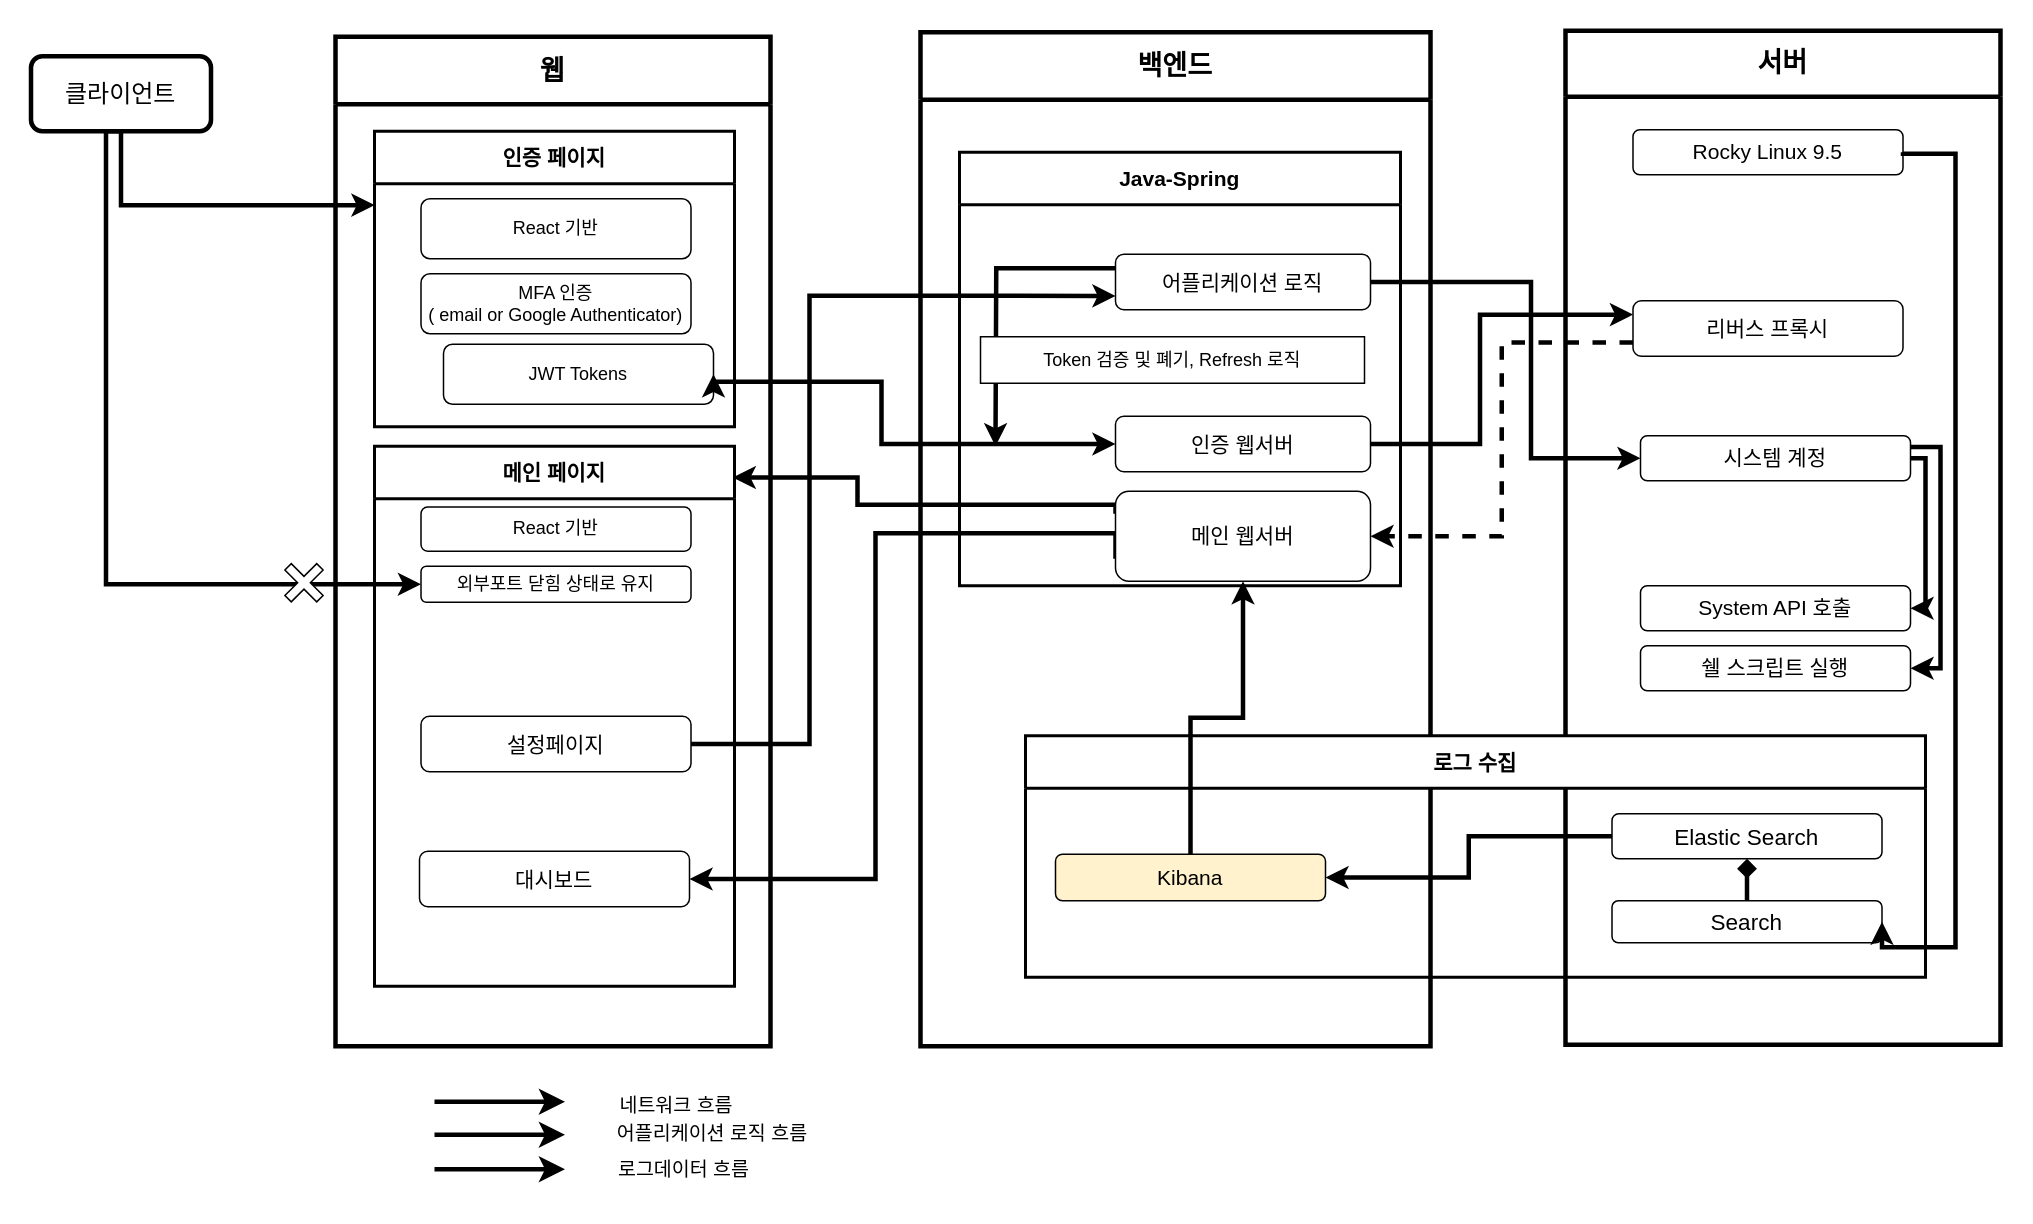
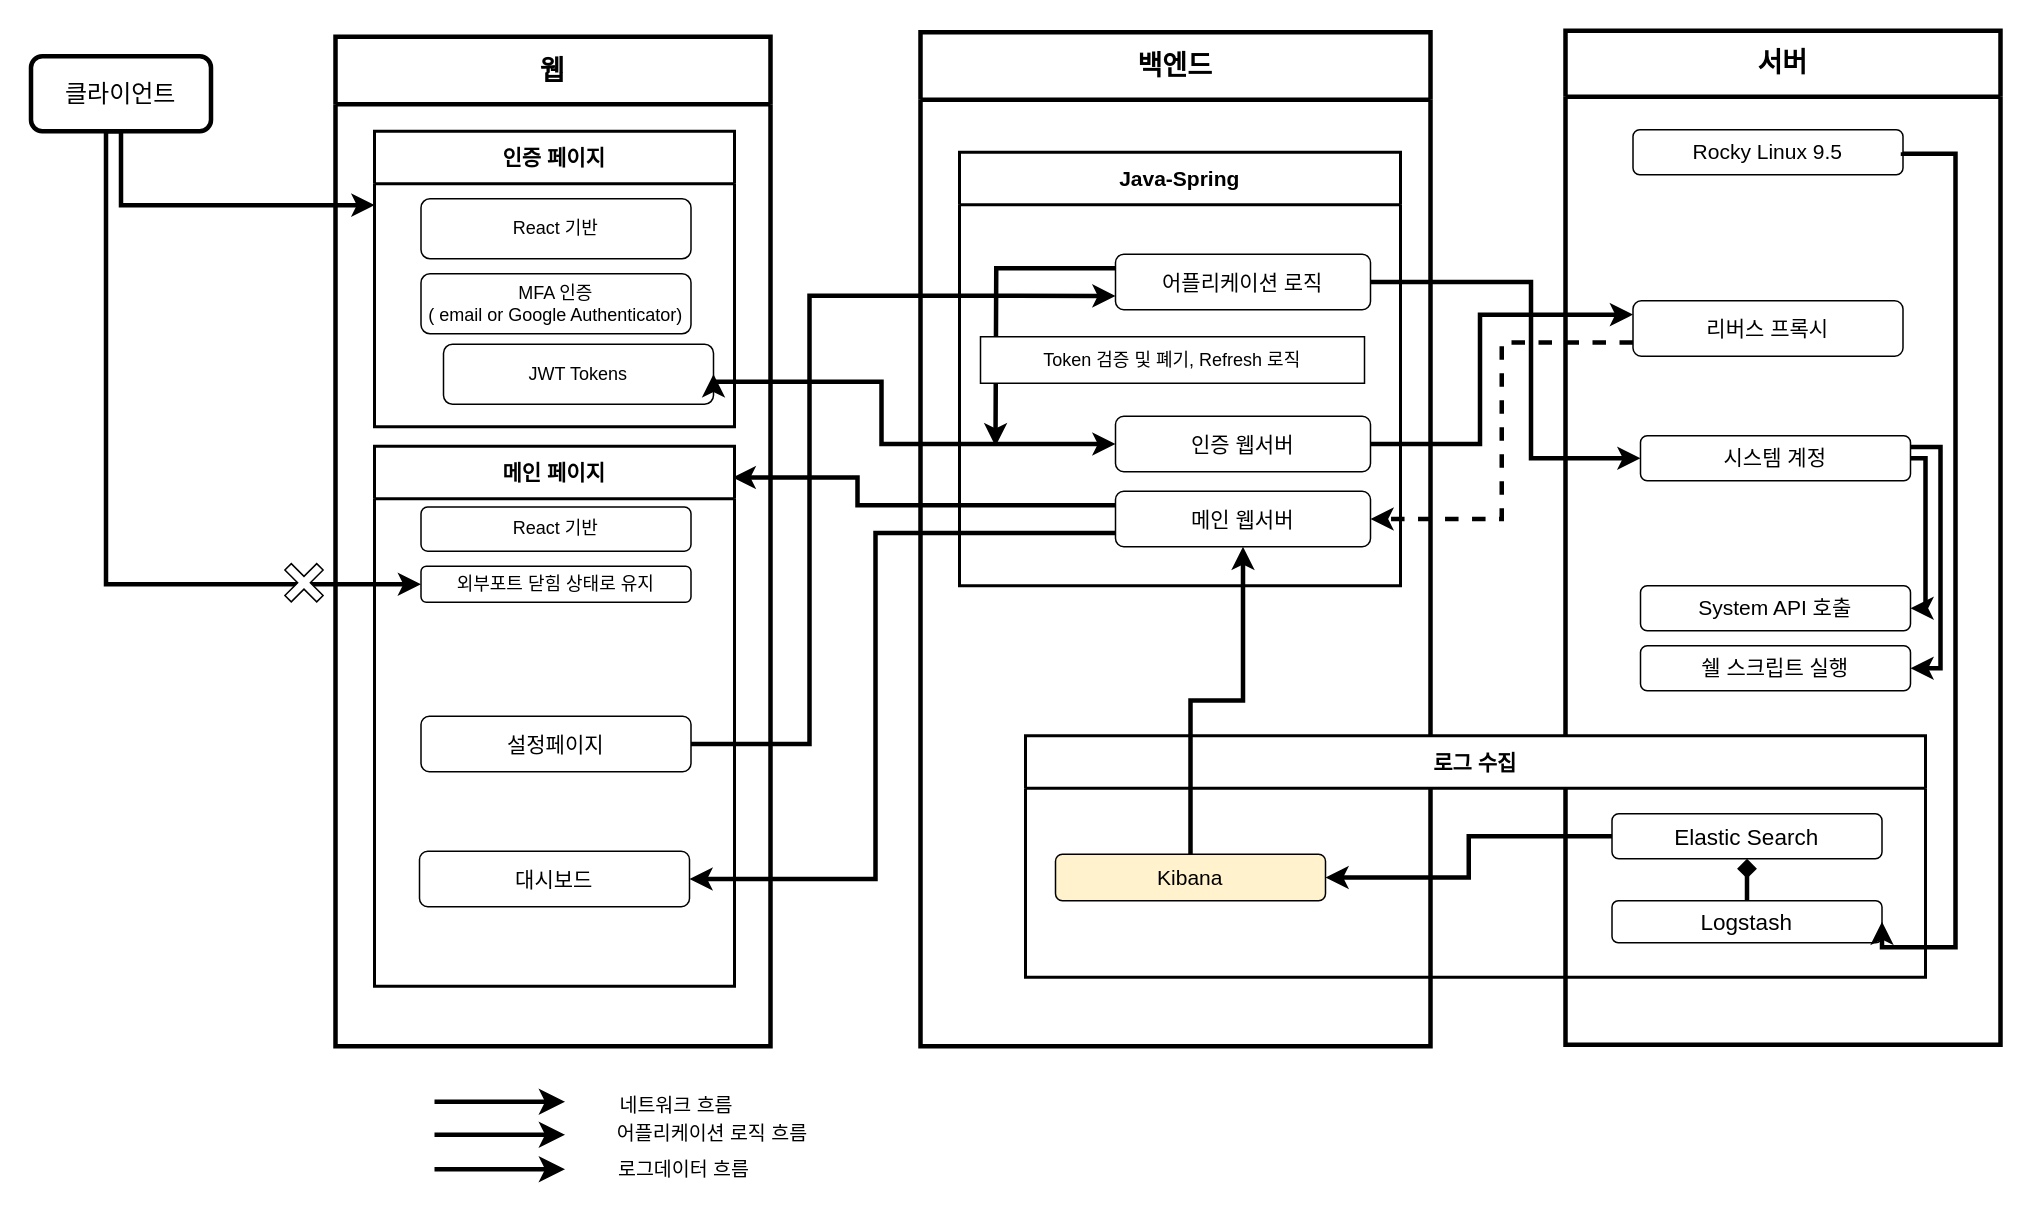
(1243, 536) -> (1243, 519)
(1747, 922) -> (1747, 922)
